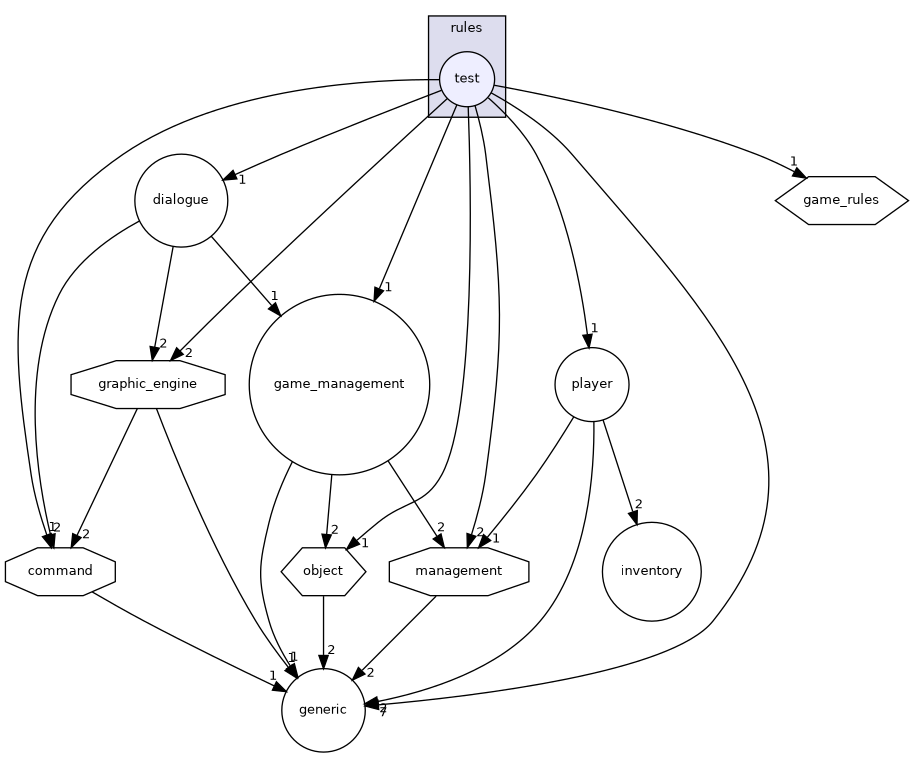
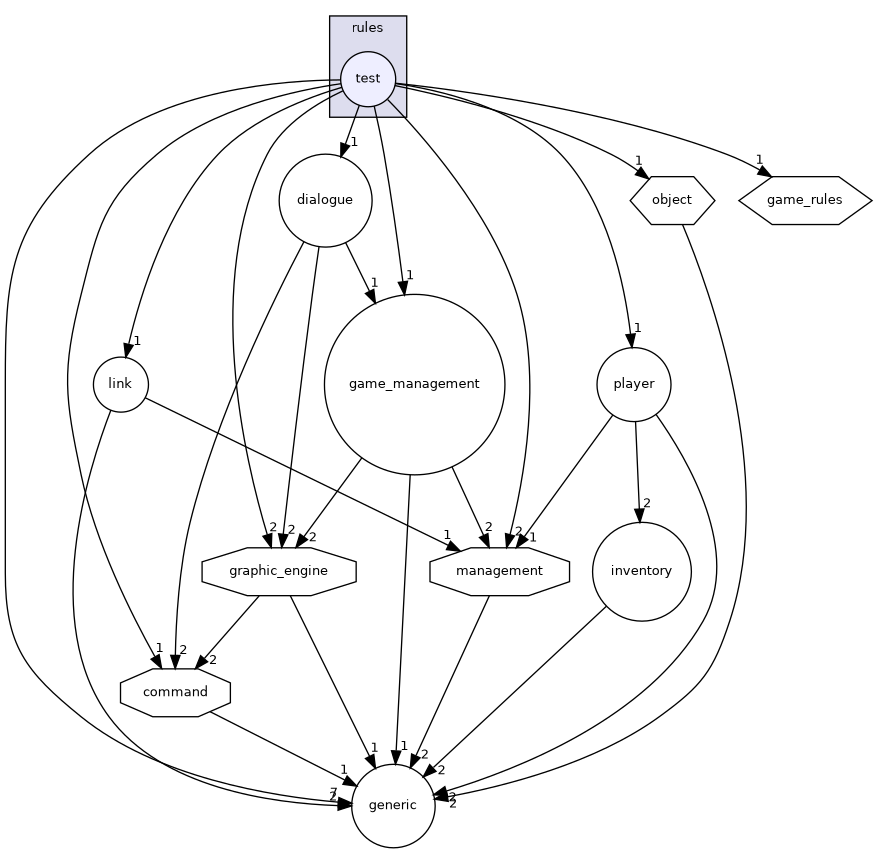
none -> (121, 385)
(329, 504) -> (331, 499)
none -> (520, 687)
